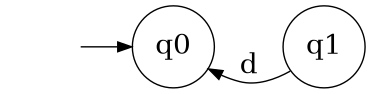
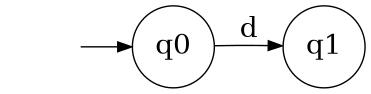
(256, 83) -> (241, 45)
